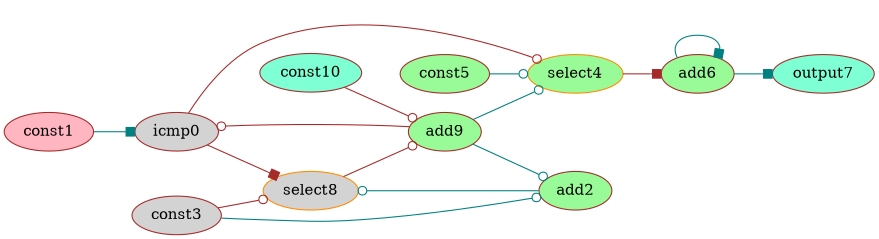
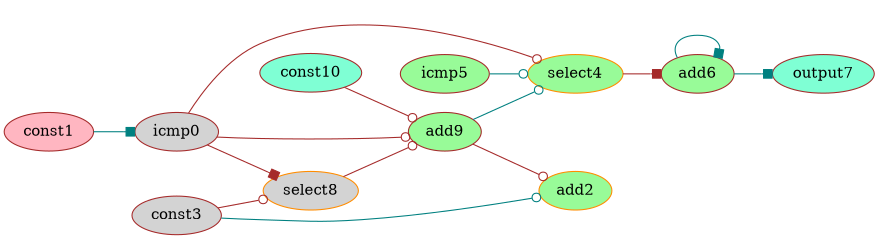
(445, 74) -> (445, 74)
(318, 125) -> (309, 139)
(506, 159) -> (506, 159)
(453, 191) -> none
(575, 191) -> (575, 191)
